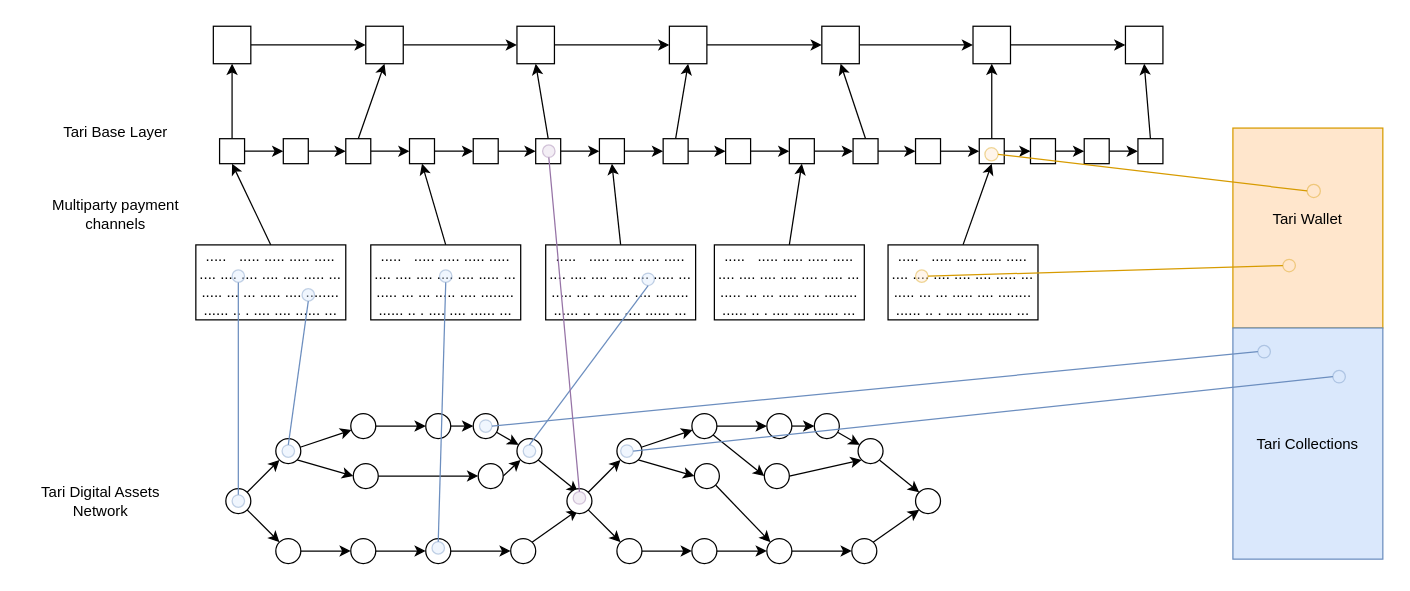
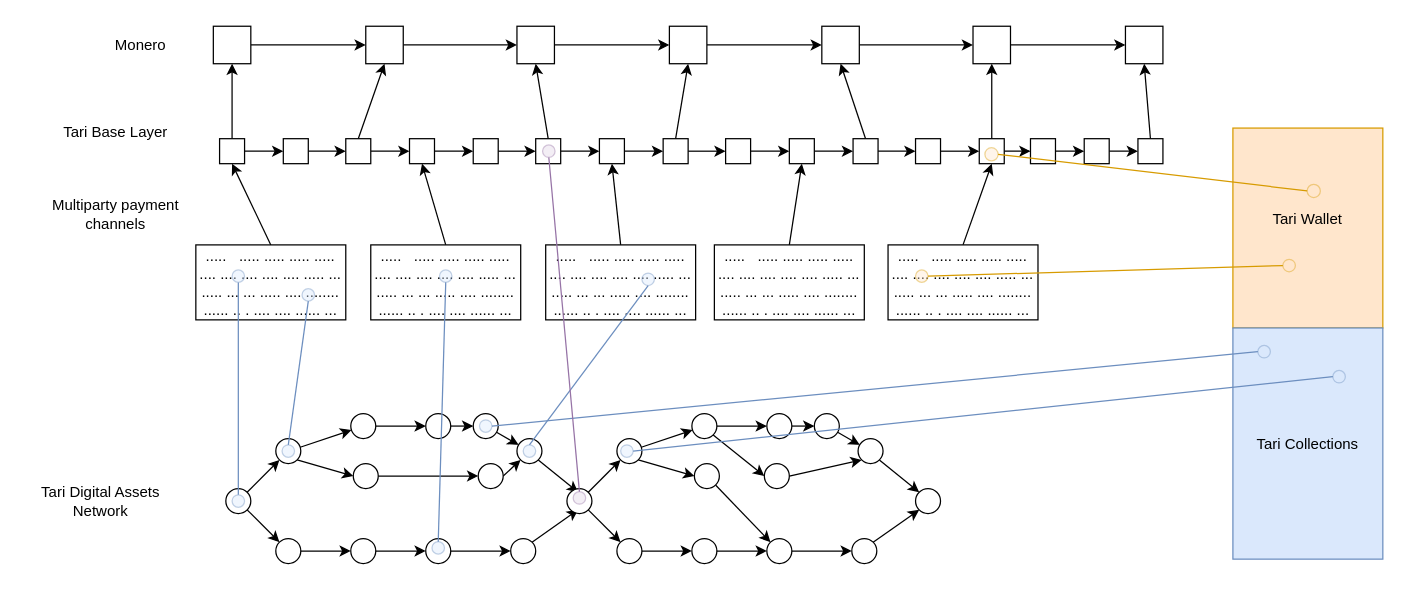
none -> (141, 45)
